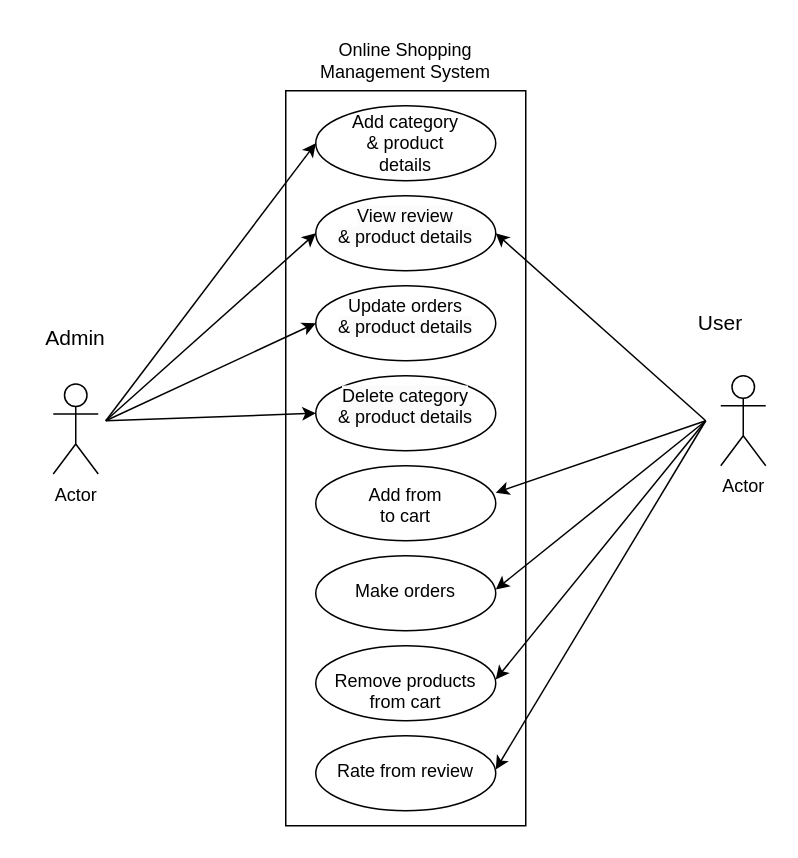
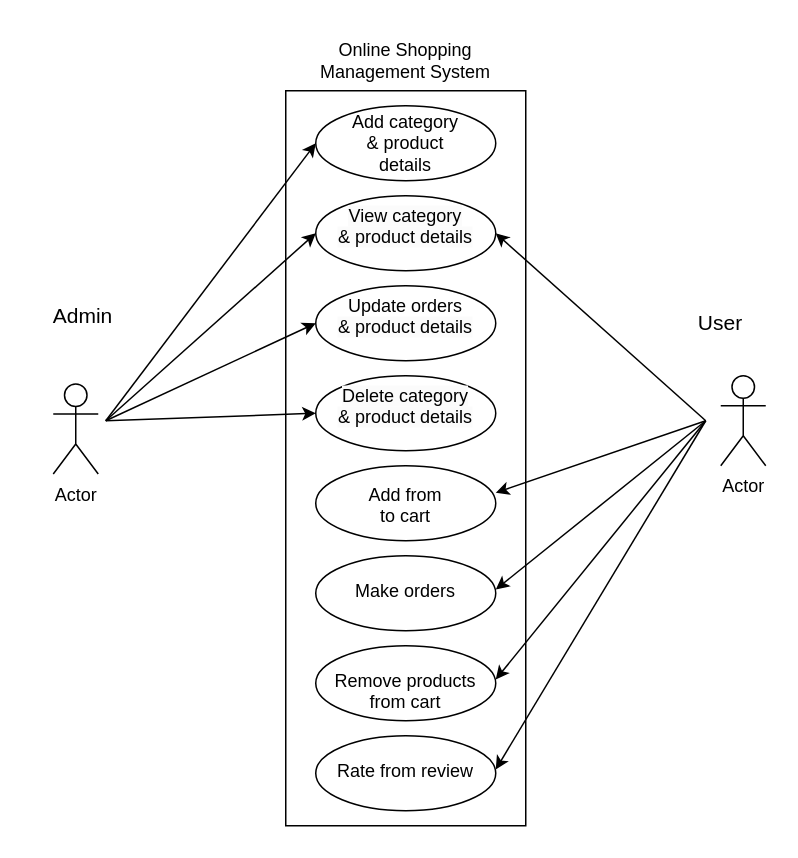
(406, 228) -> (406, 228)
(76, 338) -> (83, 316)
